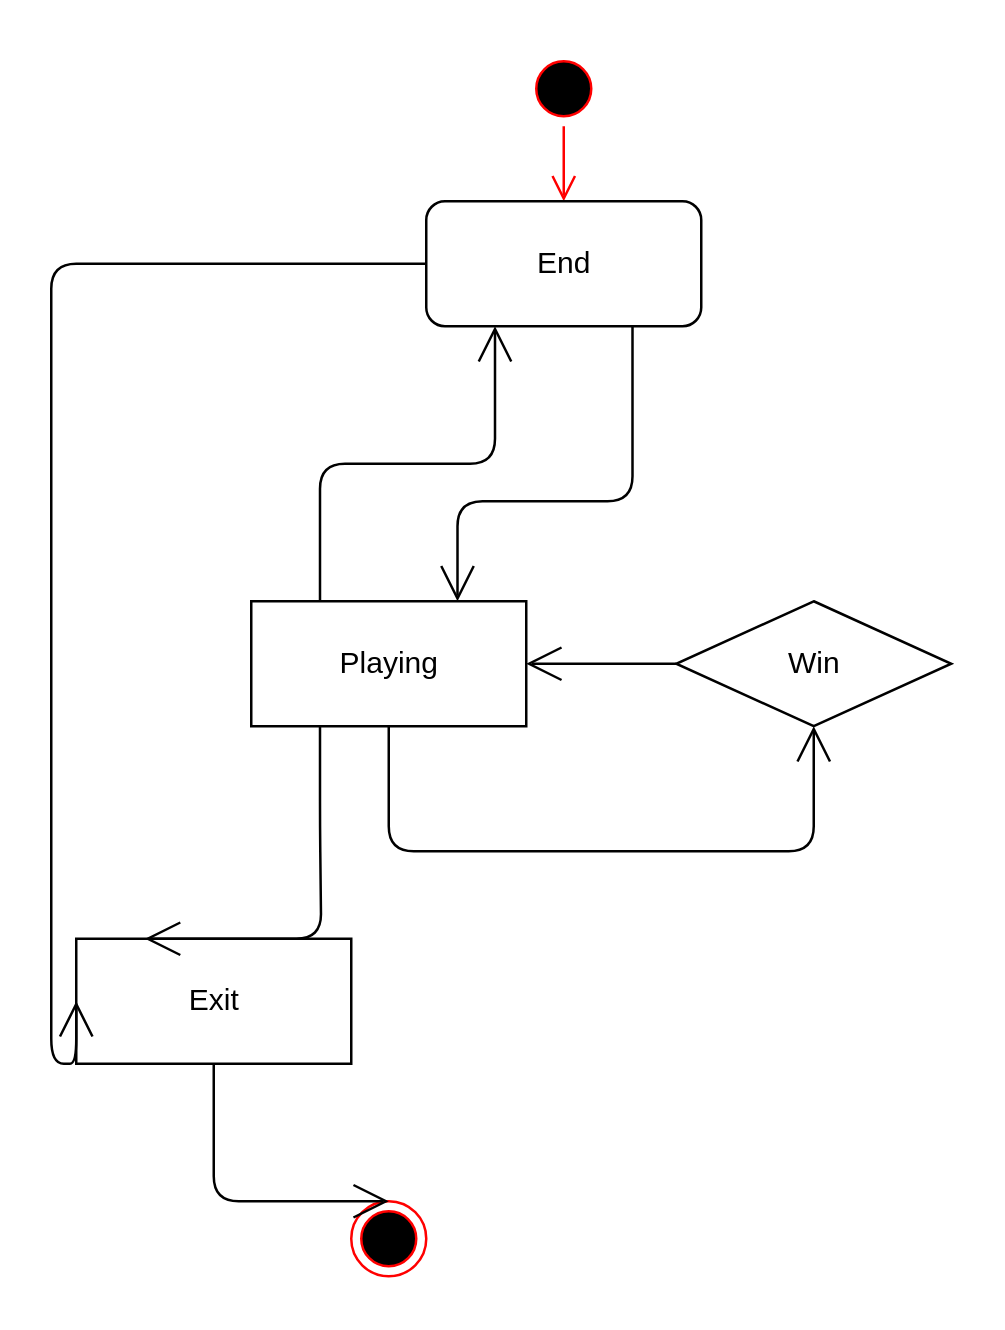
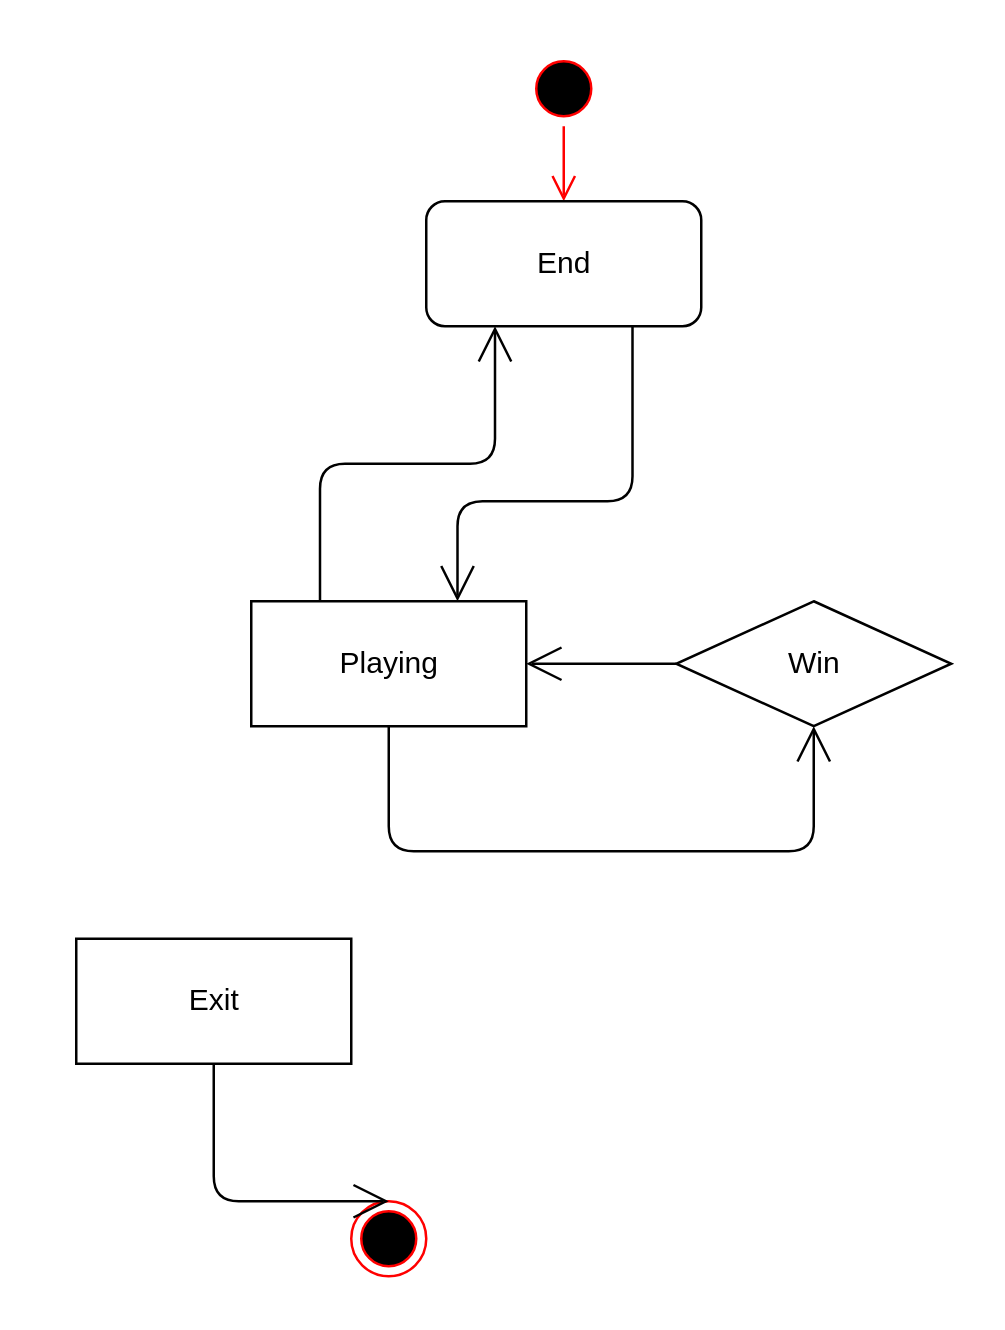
(51, 494) -> none
(320, 834) -> none
